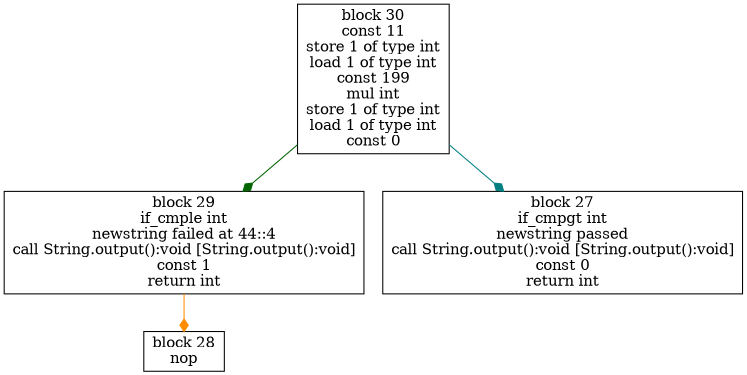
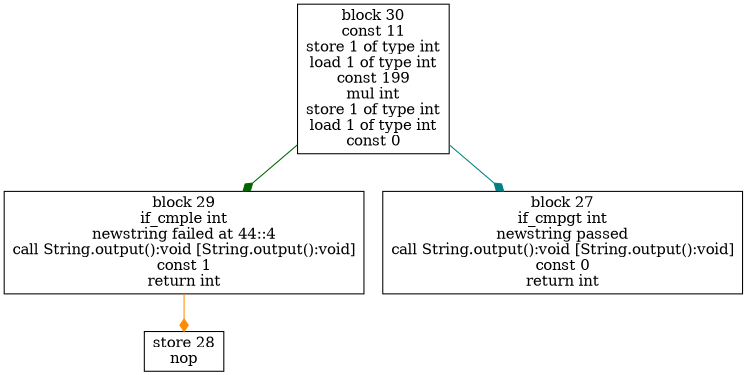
(184, 351) -> (184, 351)
